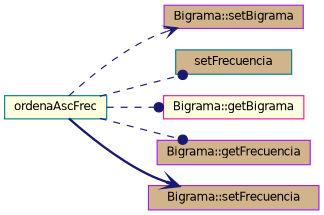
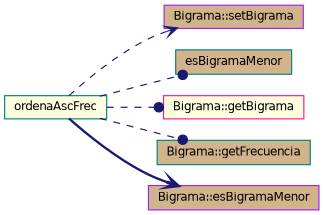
(234, 62) -> (234, 62)
(234, 153) -> (234, 153)
(234, 198) -> (234, 198)
